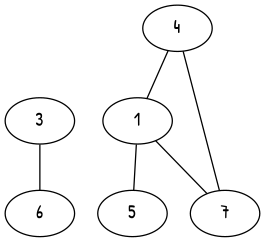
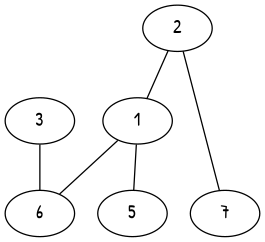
(177, 28) -> (177, 28)
(181, 167) -> (89, 167)
